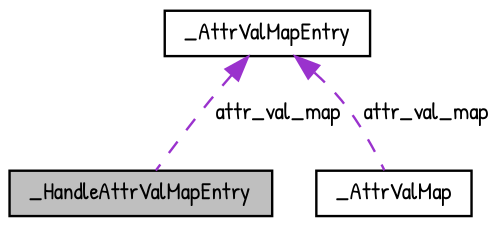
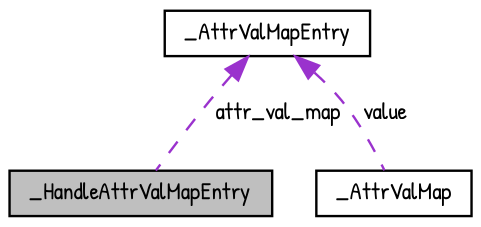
(424, 113) -> (383, 113)
